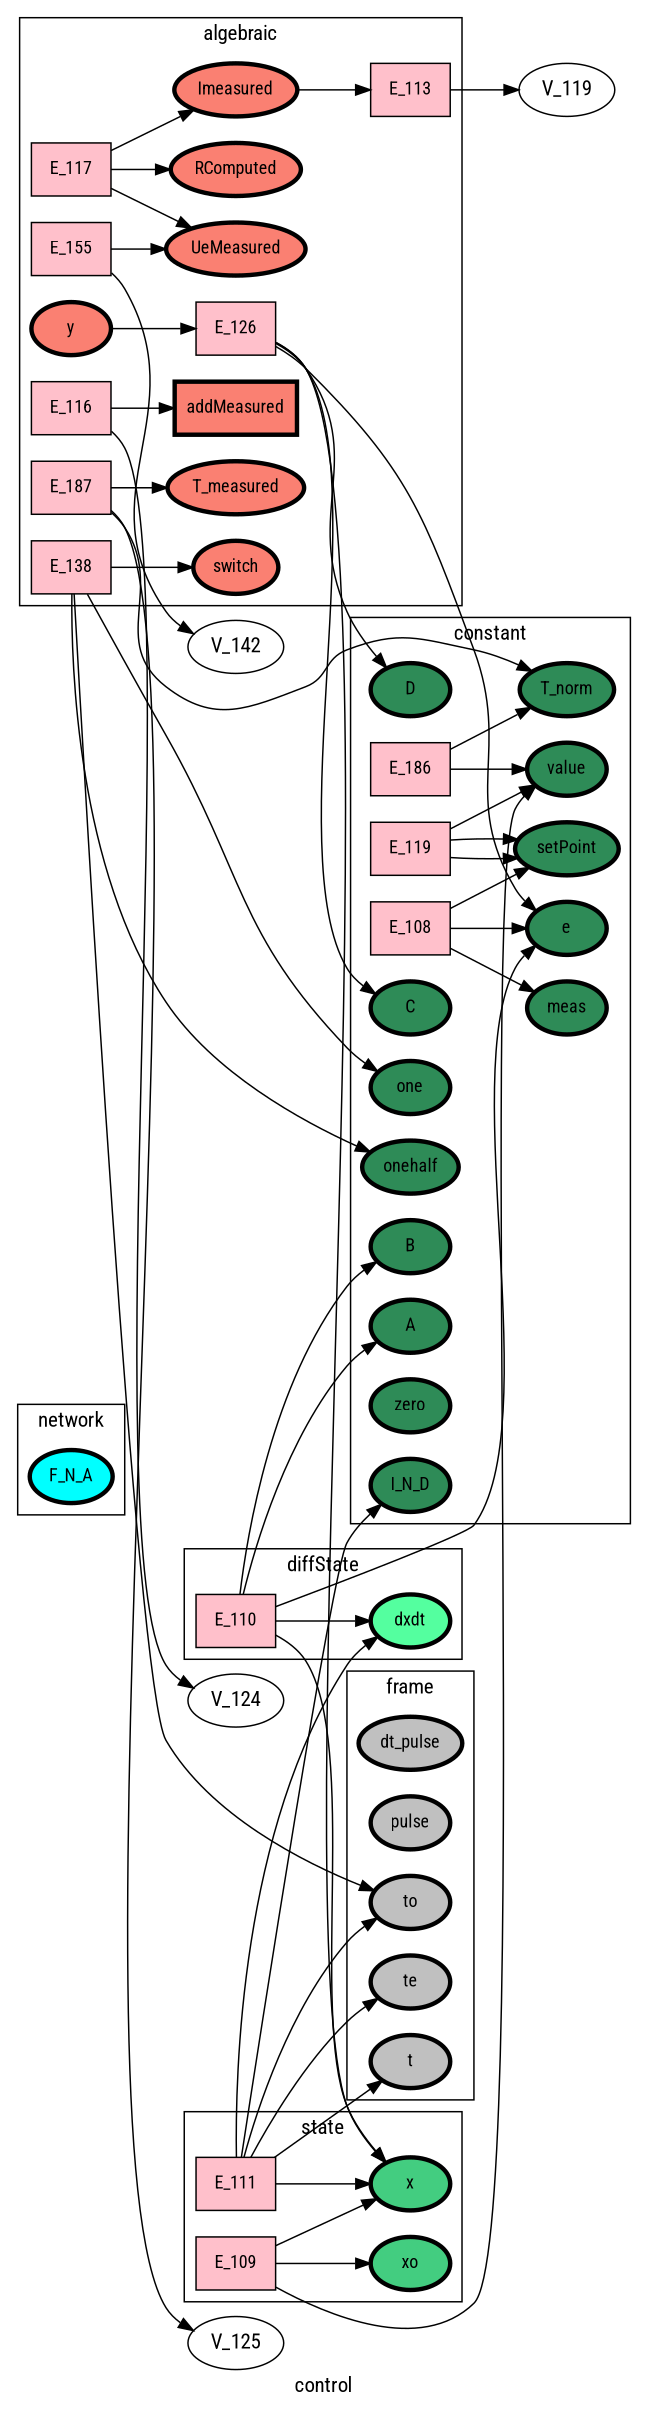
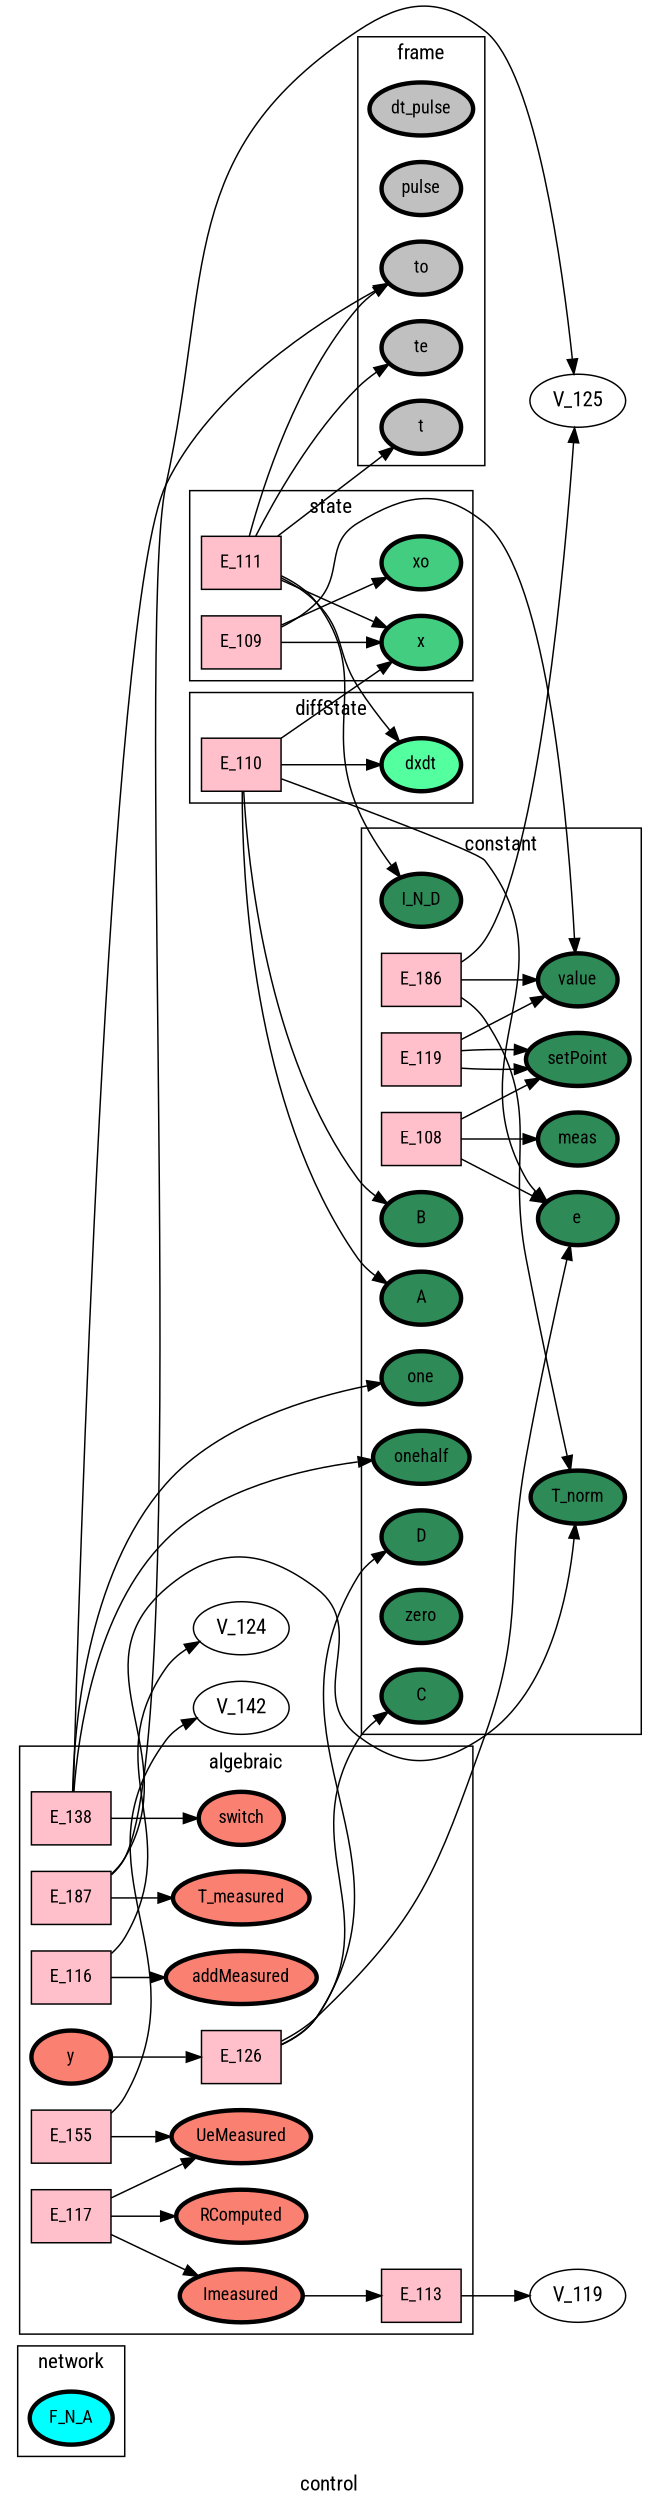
(236, 408) -> (241, 1977)
none -> (543, 725)
(338, 1243) -> none
